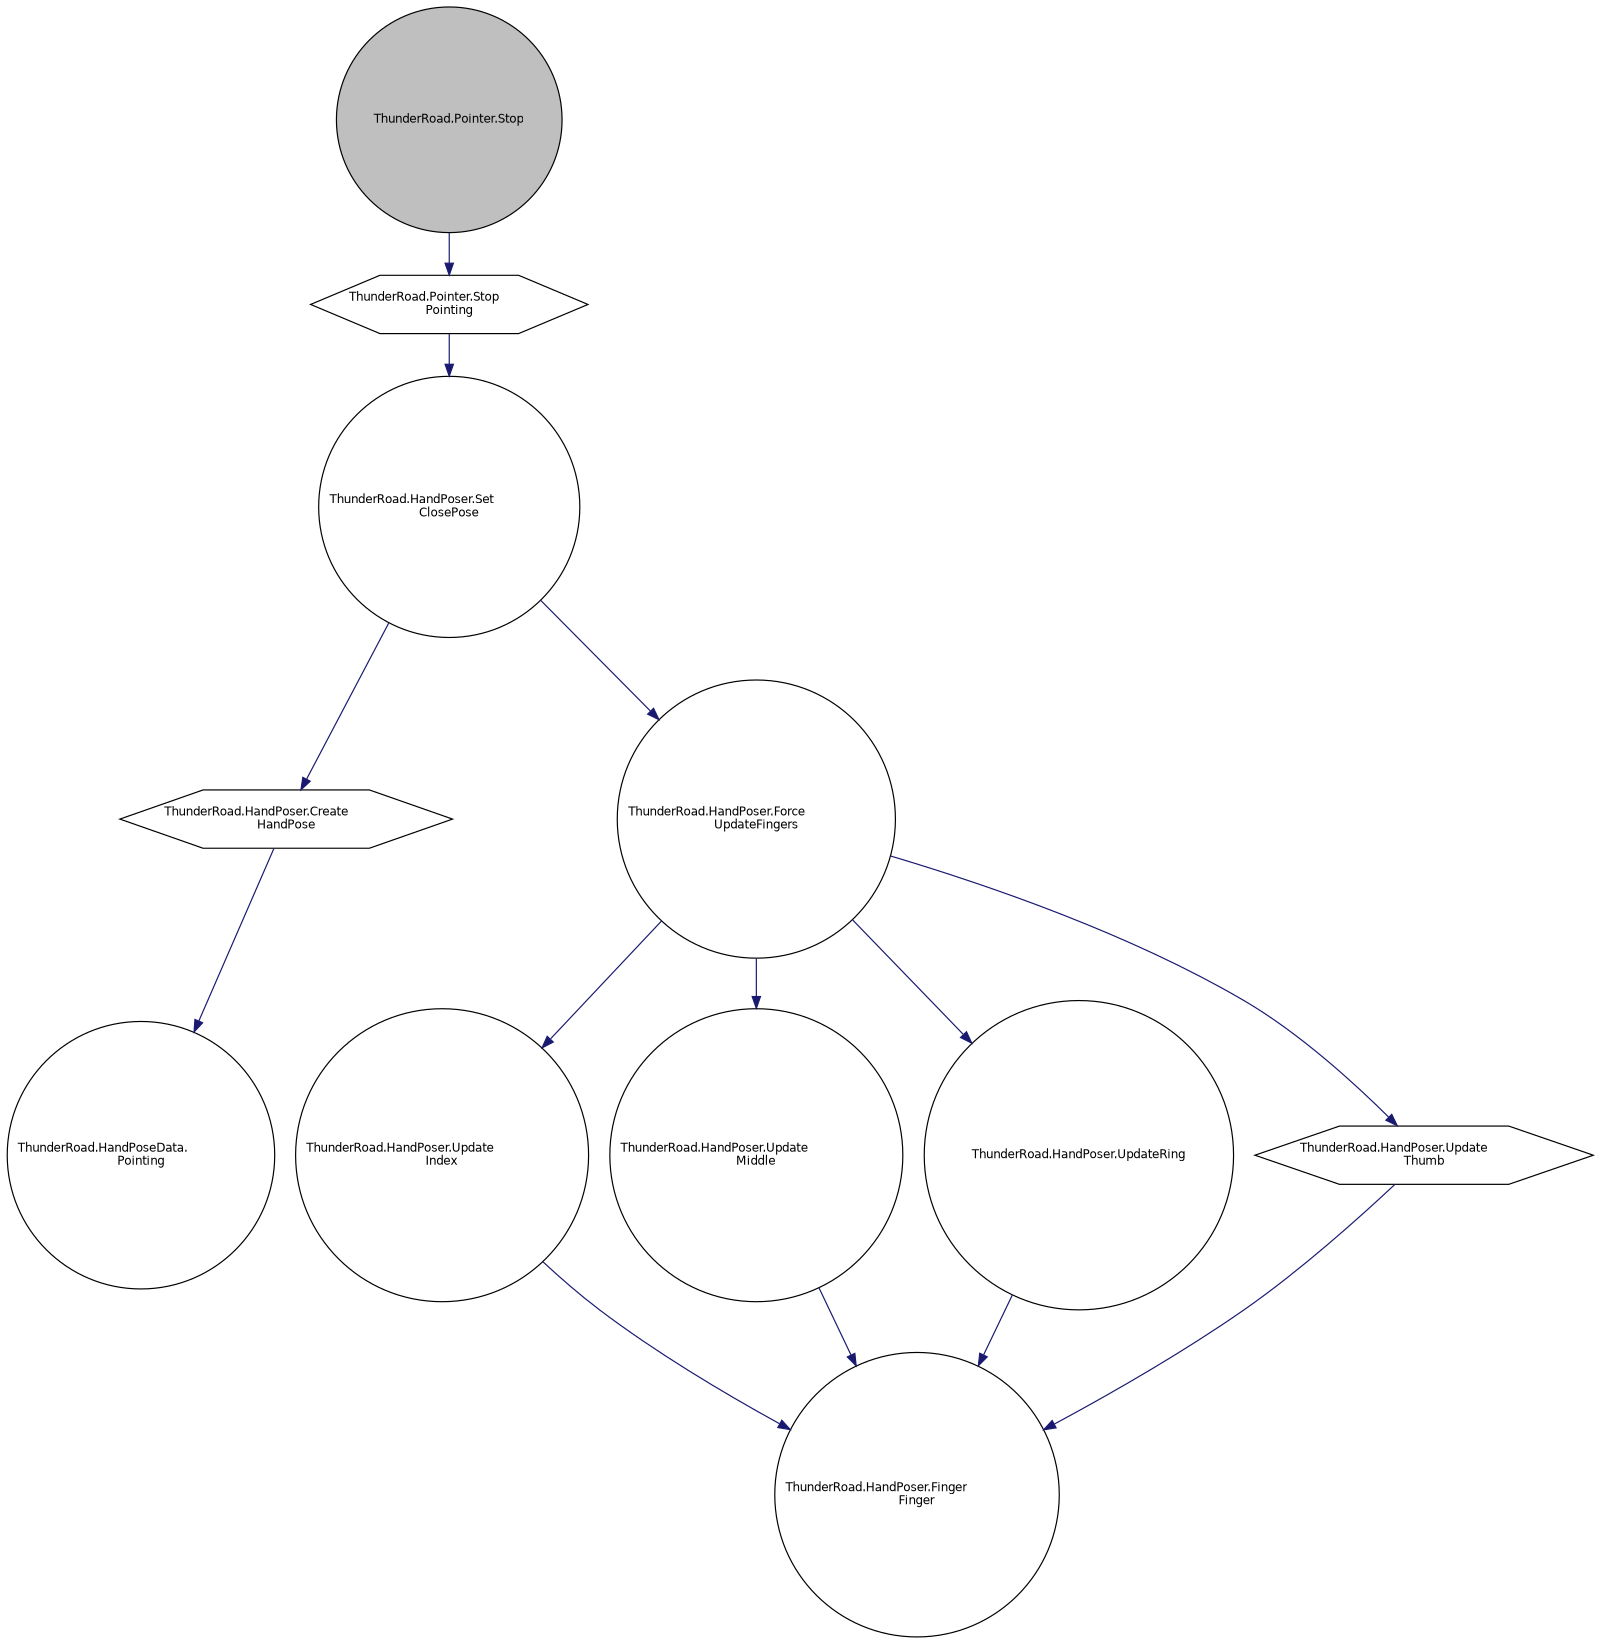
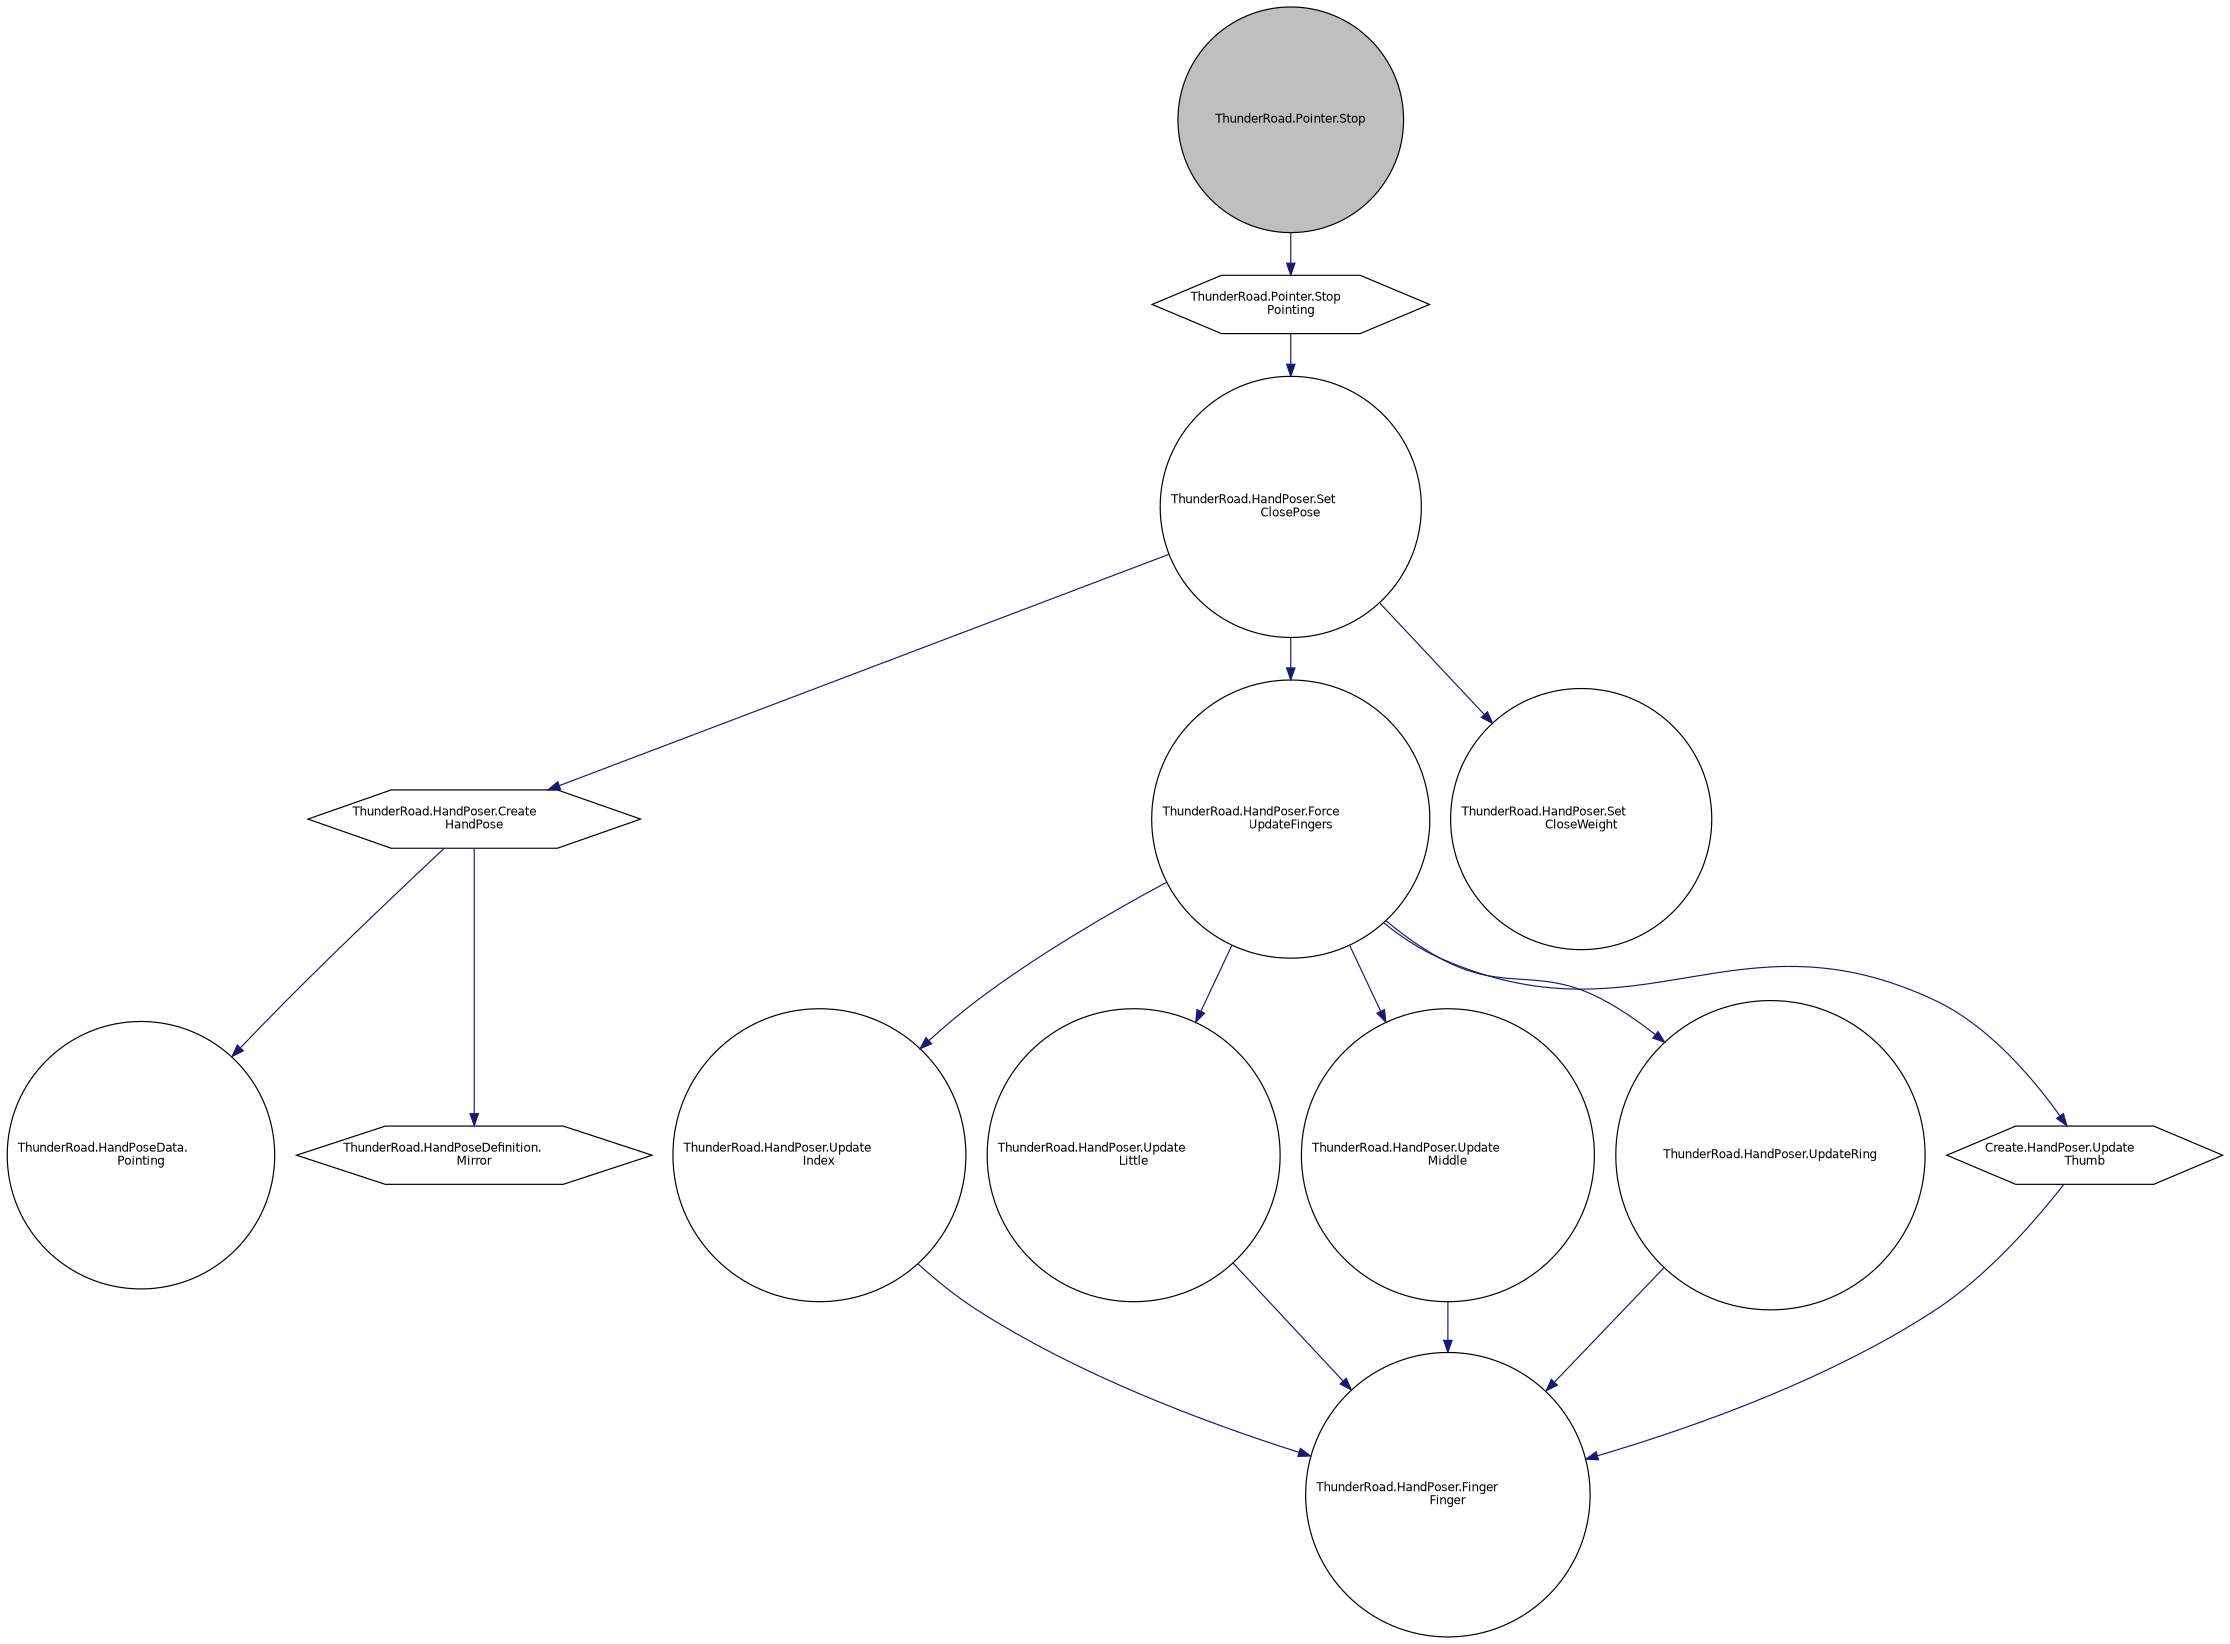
none -> (1581, 819)
none -> (474, 1155)
none -> (1134, 1155)
(1424, 1155) -> (2085, 1155)
